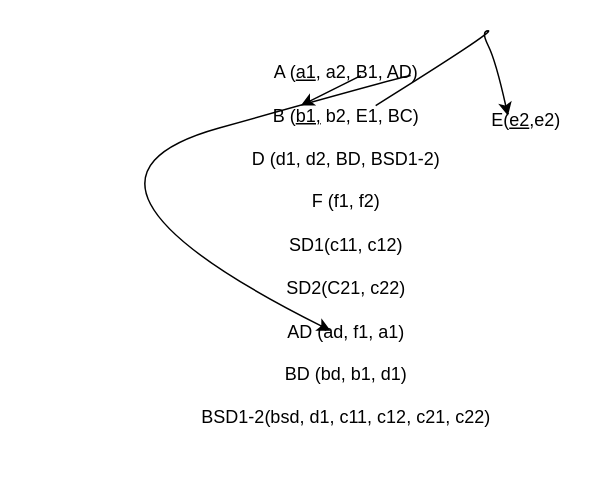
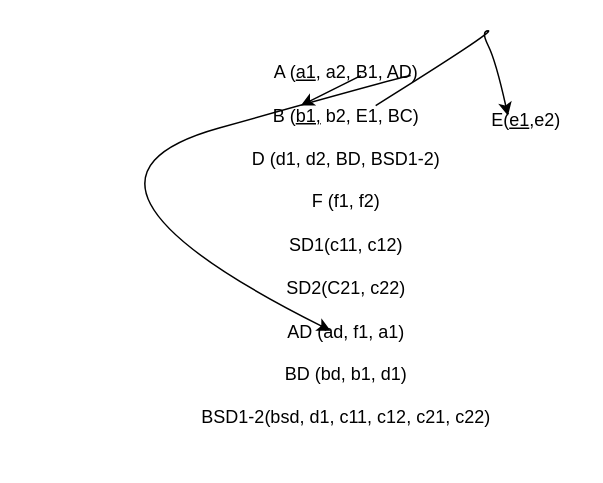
(527, 121) -> (527, 121)
